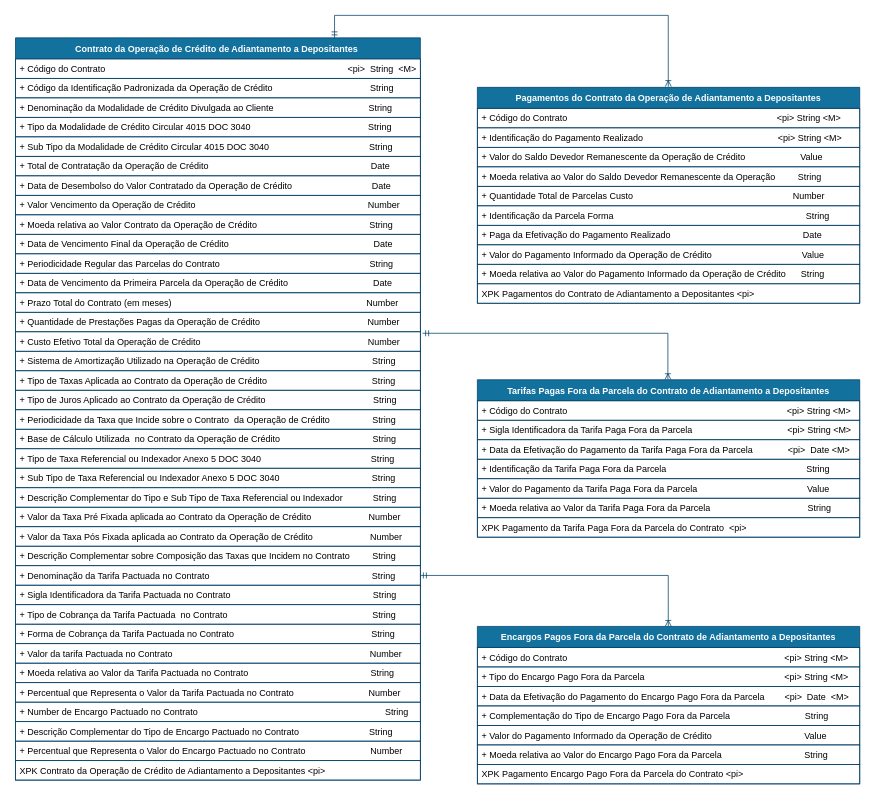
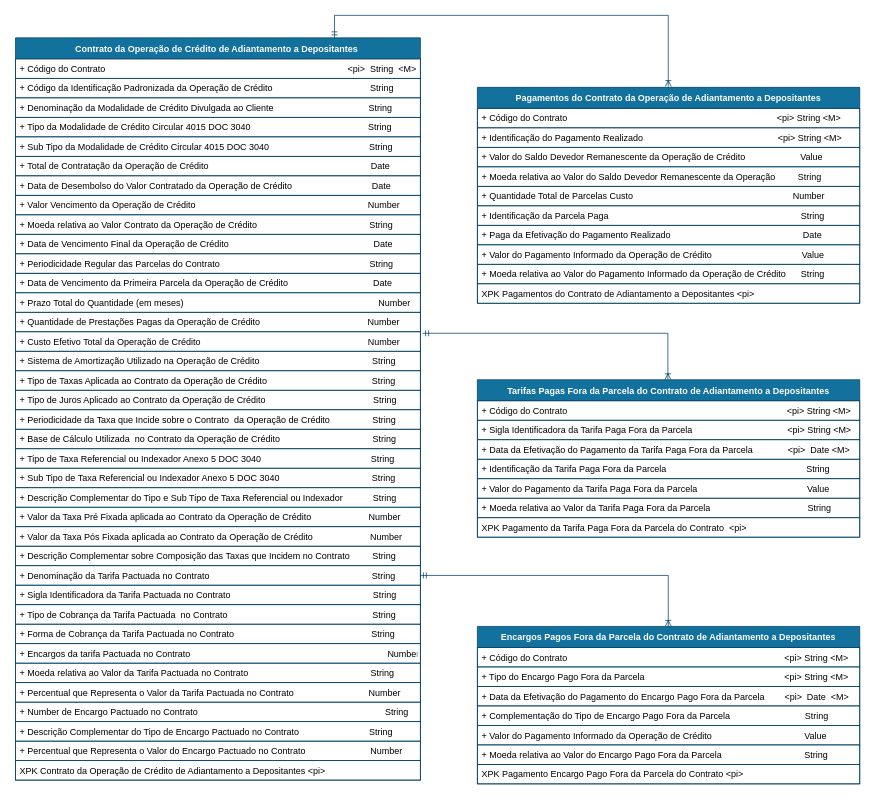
(717, 216) -> (715, 216)
(268, 303) -> (272, 303)
(274, 654) -> (283, 654)
